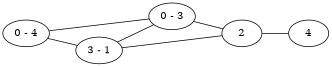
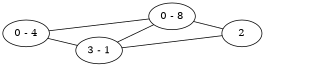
(172, 16) -> (172, 16)
(309, 33) -> none
